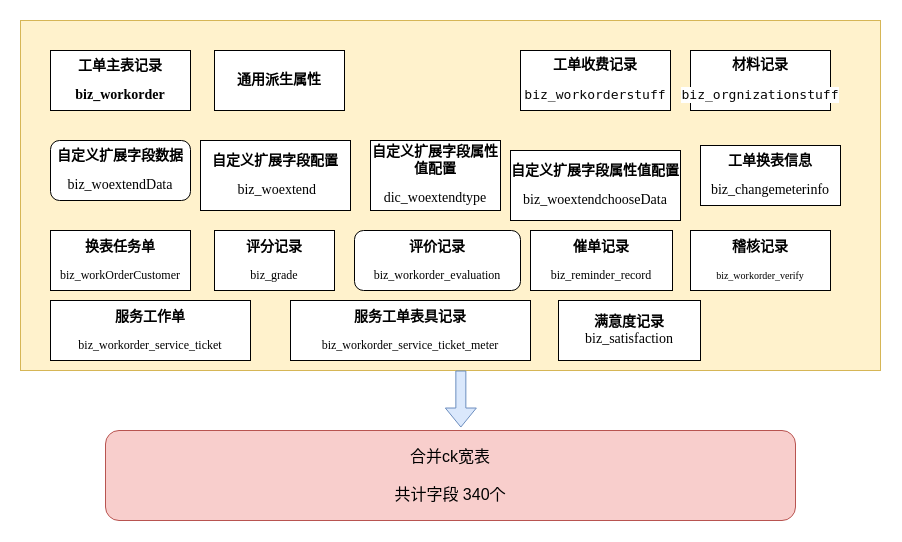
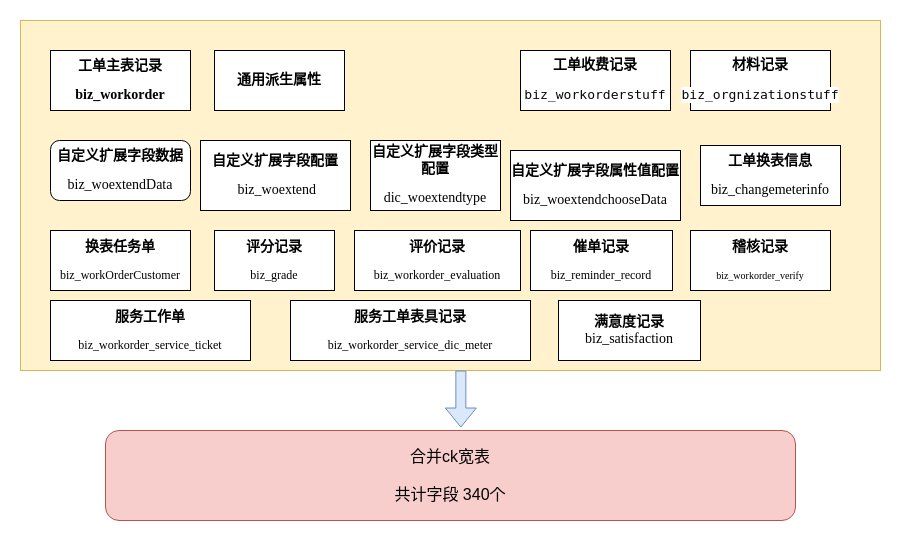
(436, 176) -> (436, 176)
(438, 261) -> (438, 261)
(411, 331) -> (411, 331)
